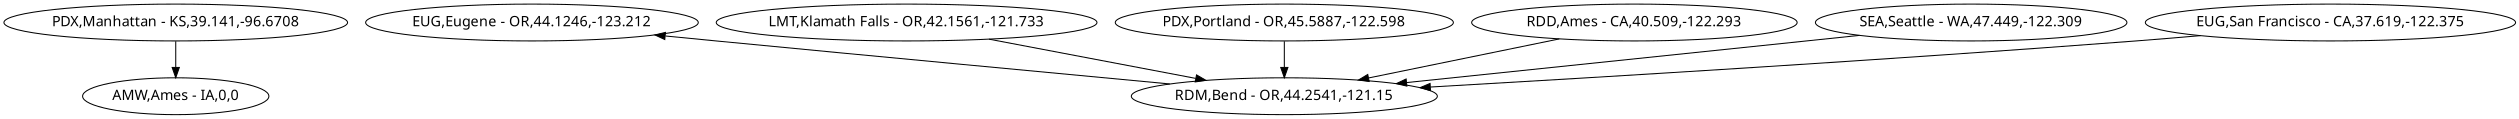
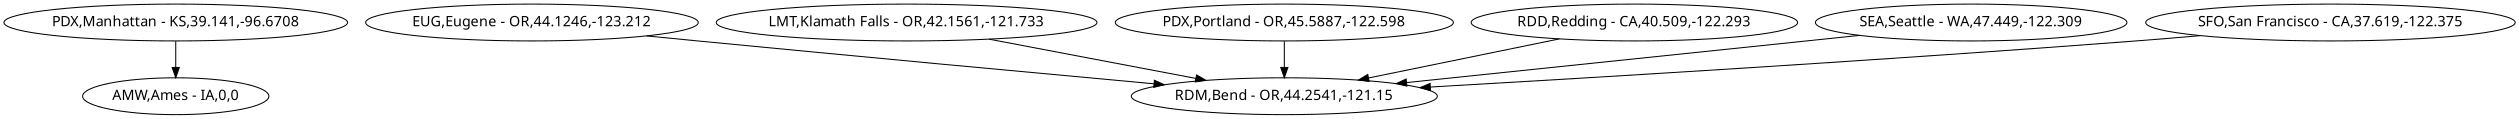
(1634, 23) -> (1634, 23)
(2330, 23) -> (2330, 23)
(918, 60) -> (900, 60)
